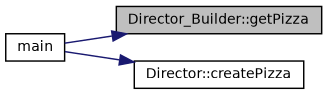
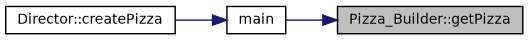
(219, 20) -> (430, 20)
(92, 56) -> (194, 20)
